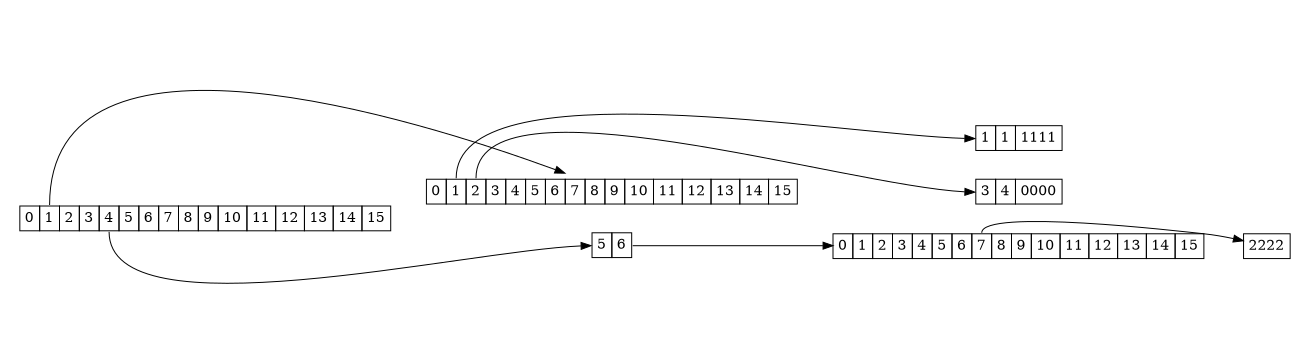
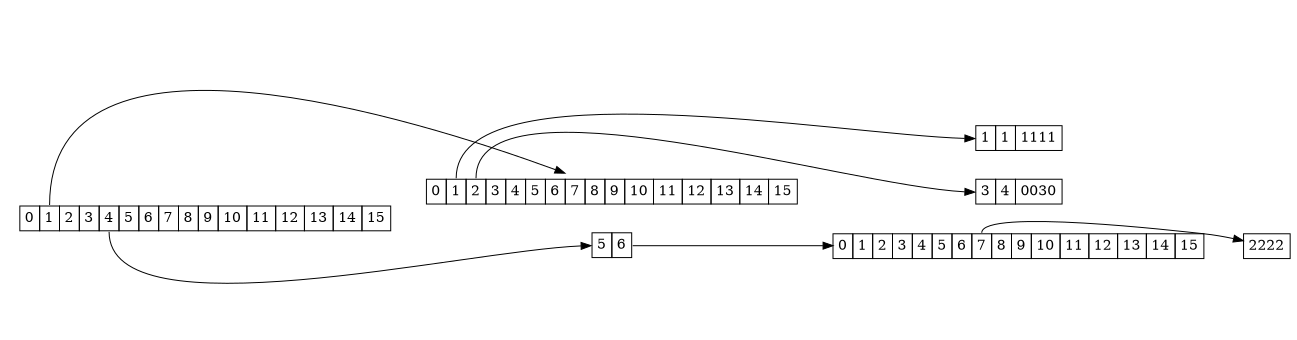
(1039, 191) -> (1039, 191)
